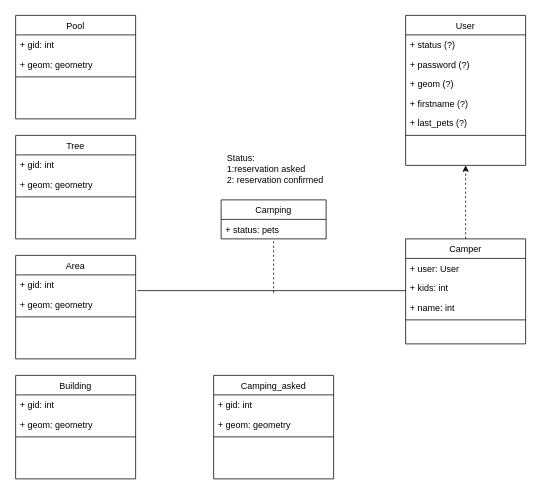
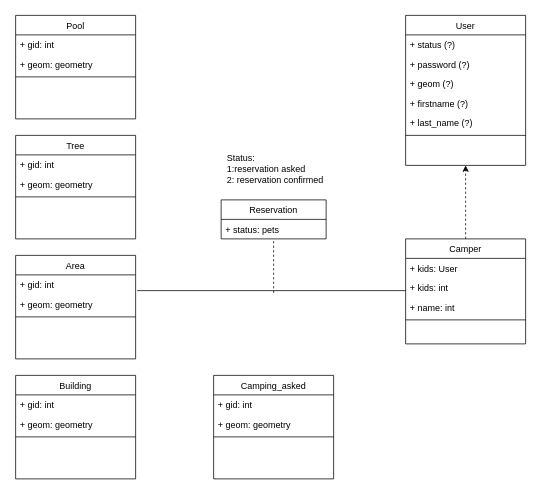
(445, 123) -> (445, 123)
(273, 210) -> (273, 210)
(437, 269) -> (436, 269)
